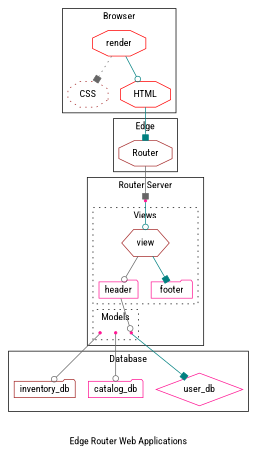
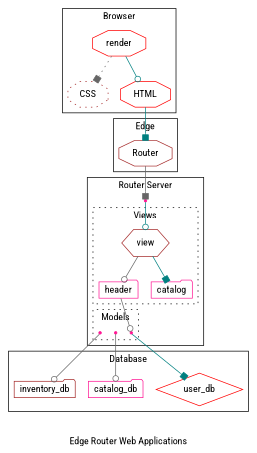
(172, 290) -> (172, 290)
(199, 389) -> (199, 389)
